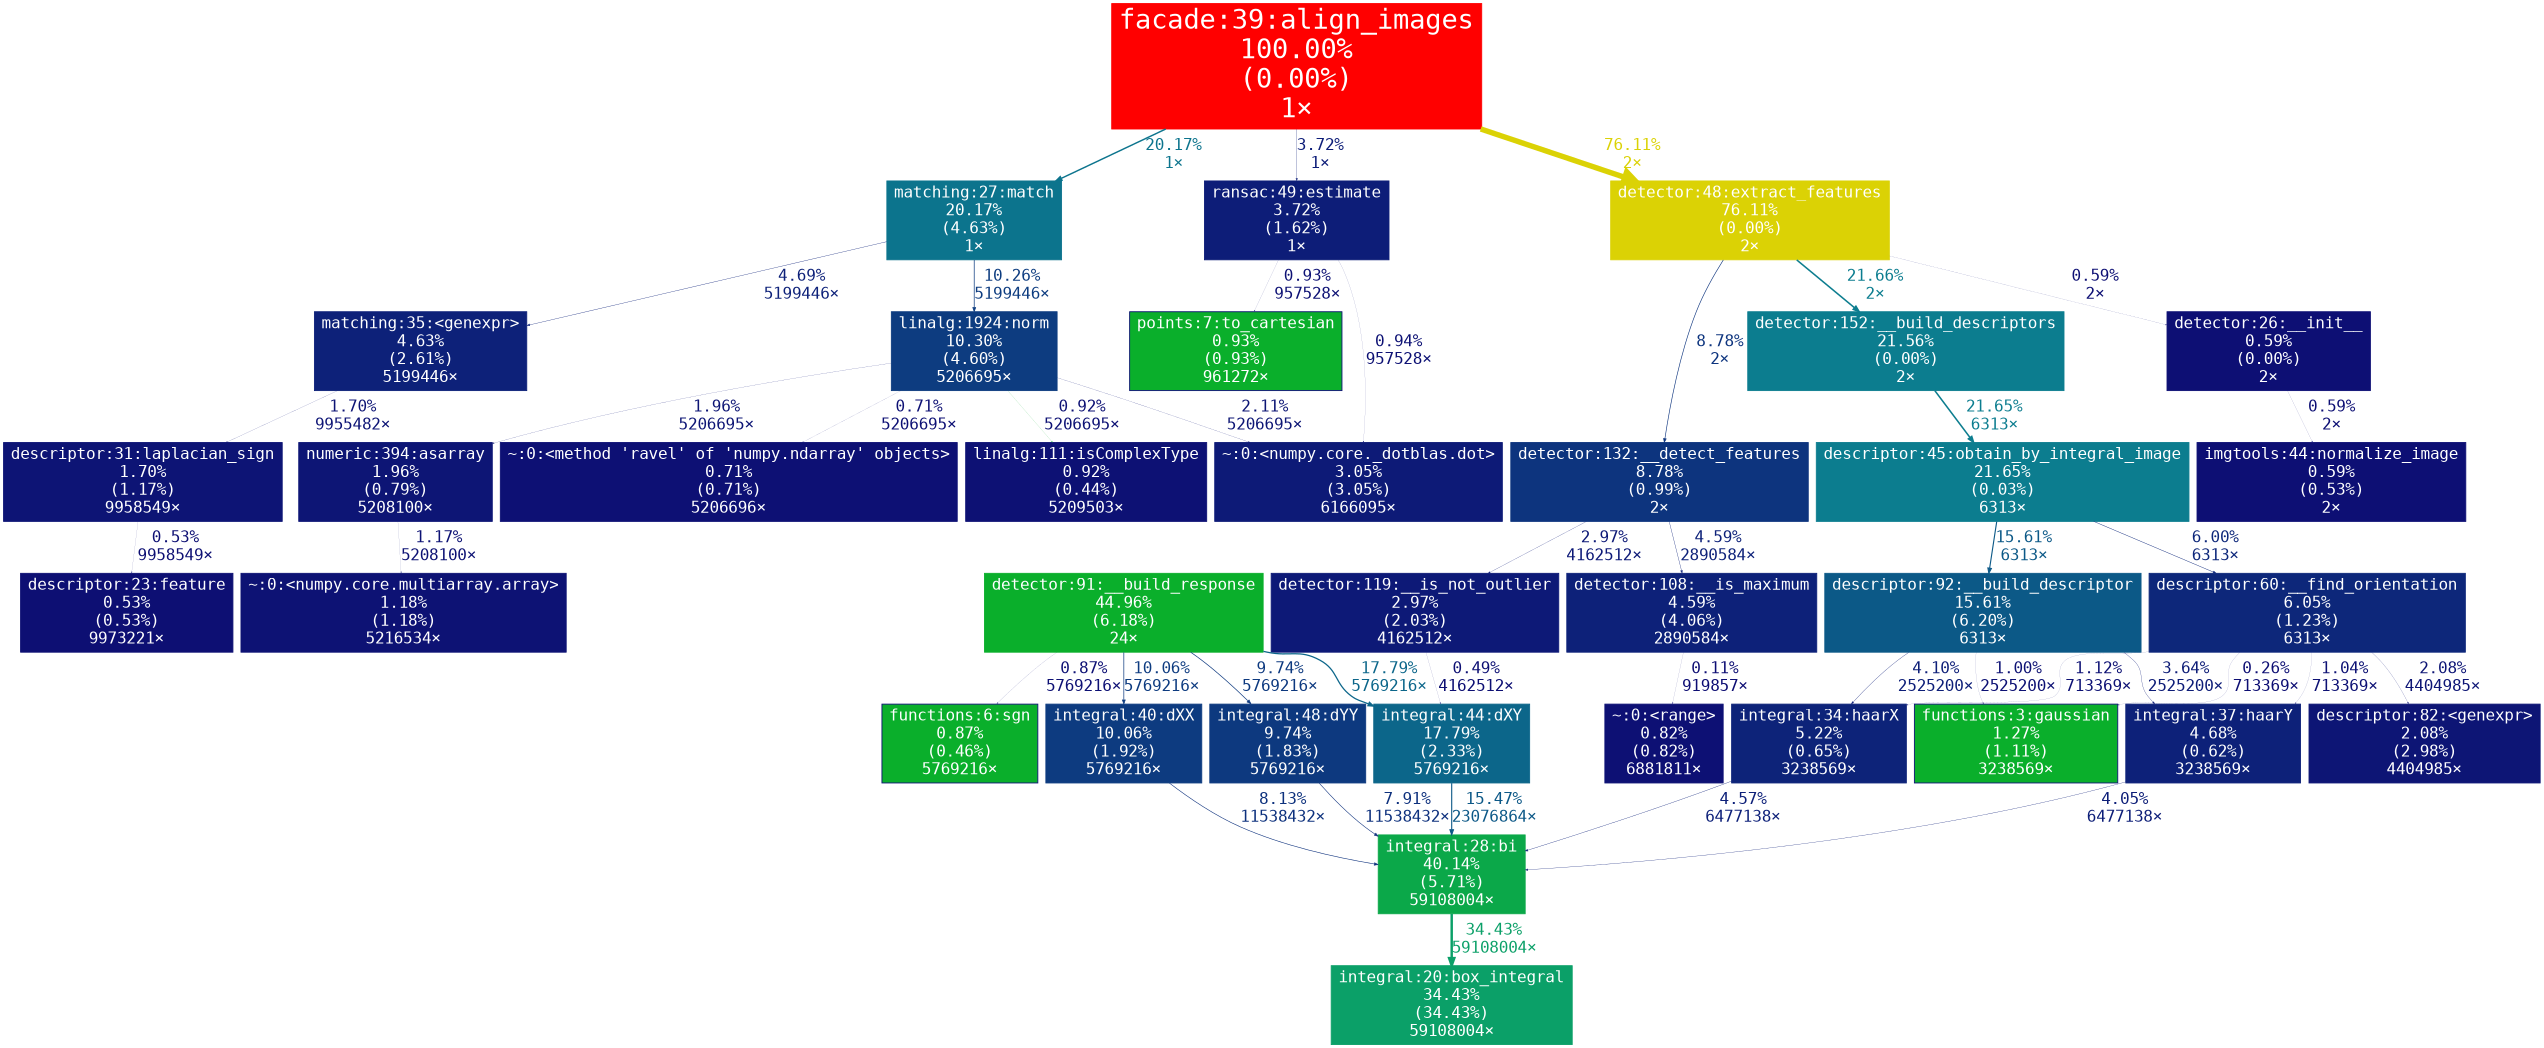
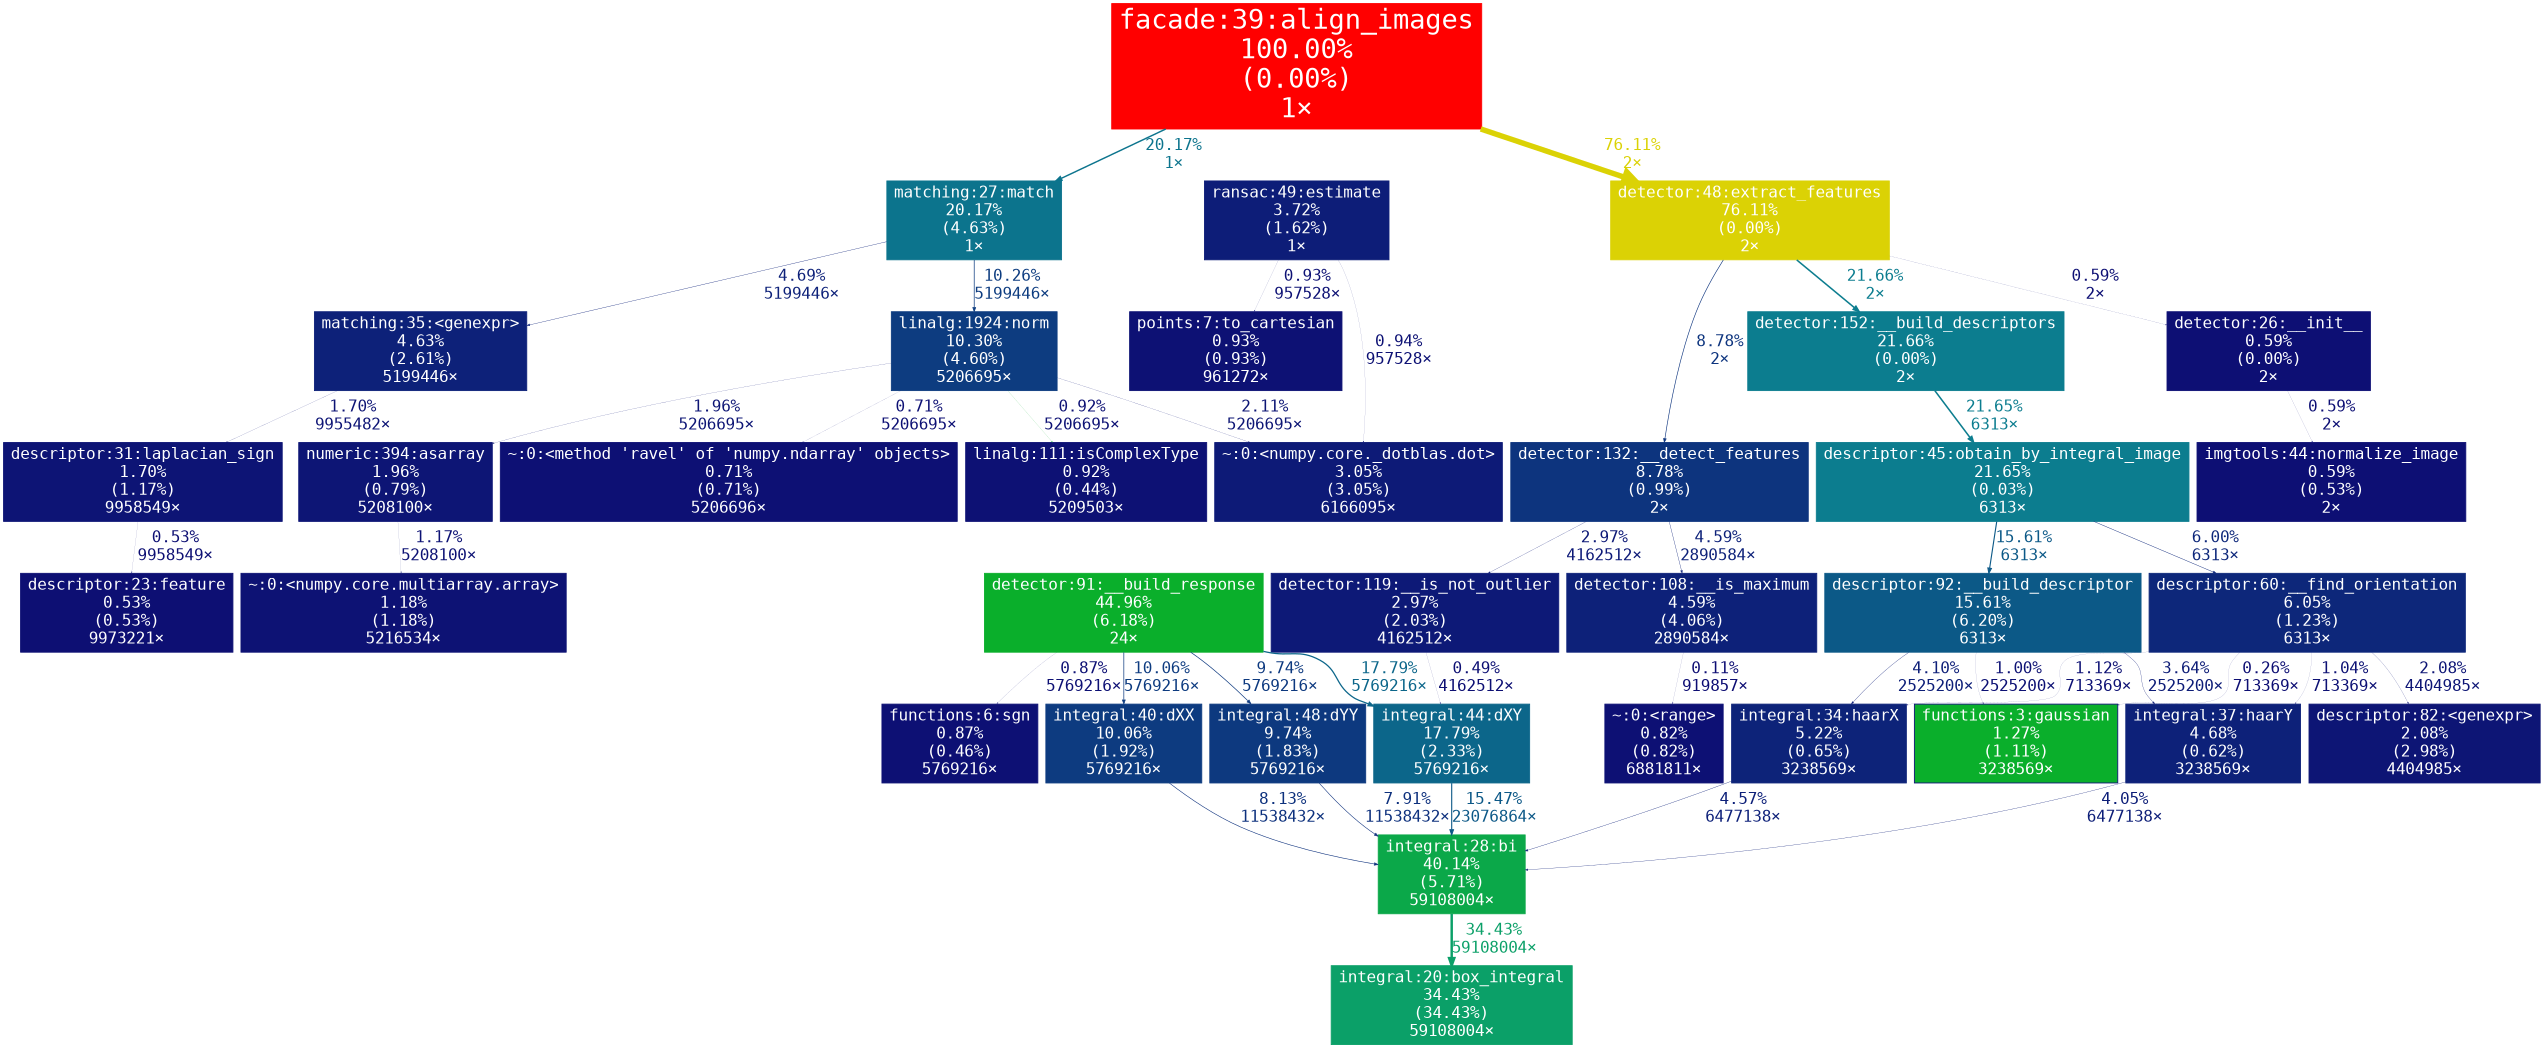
(1297, 154) -> none
(1236, 351) -> (1236, 351)
(1906, 351) -> (1906, 351)
(960, 744) -> (960, 744)
